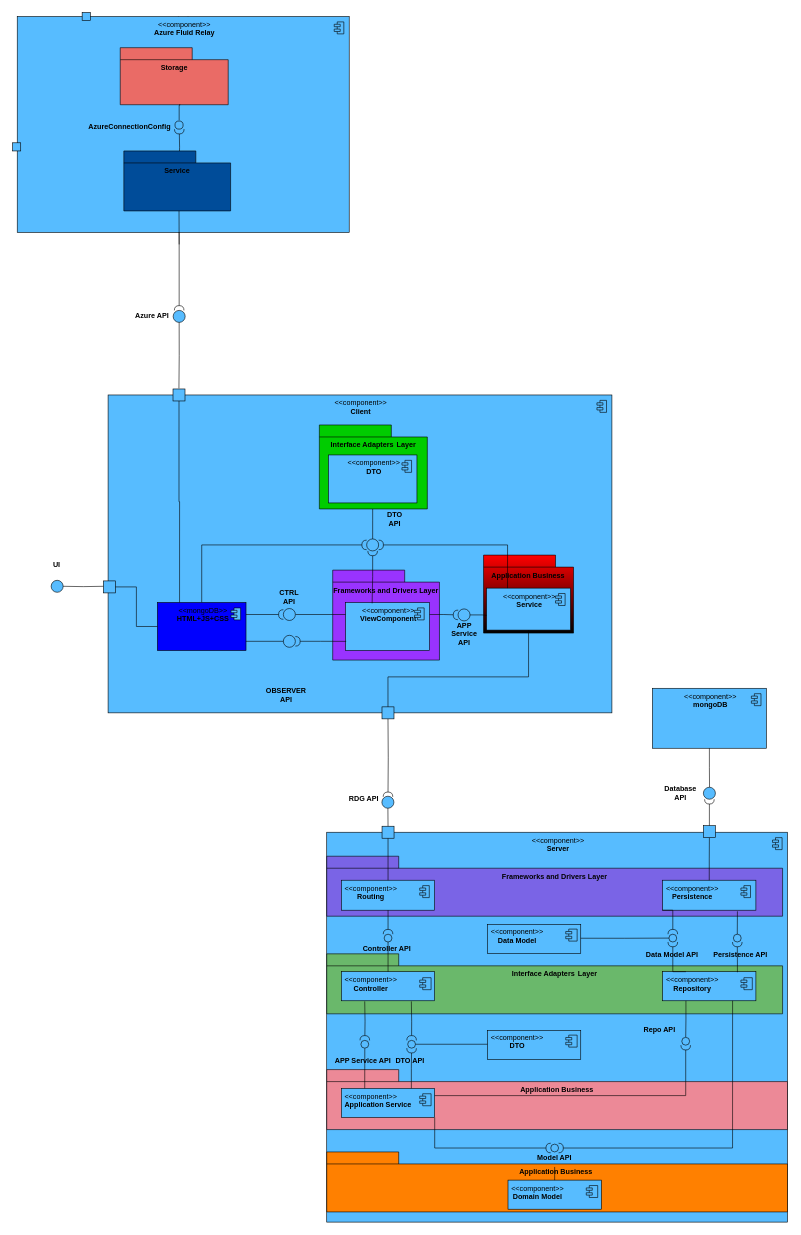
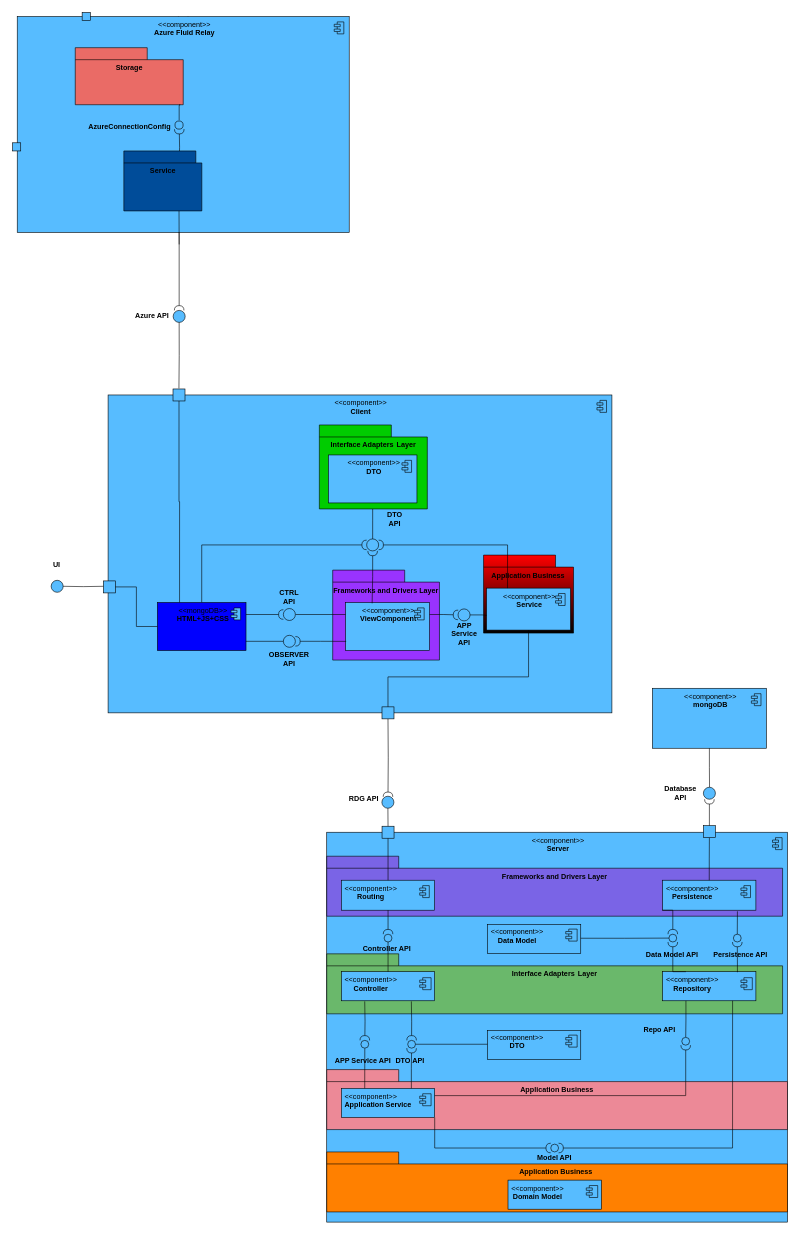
(174, 76) -> (129, 76)
(177, 181) -> (163, 181)
(286, 696) -> (289, 660)
(555, 1174) -> none
